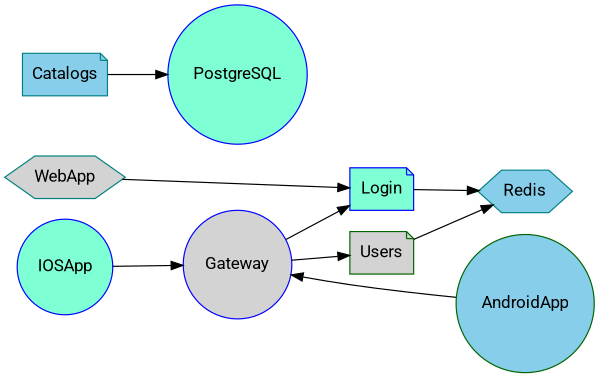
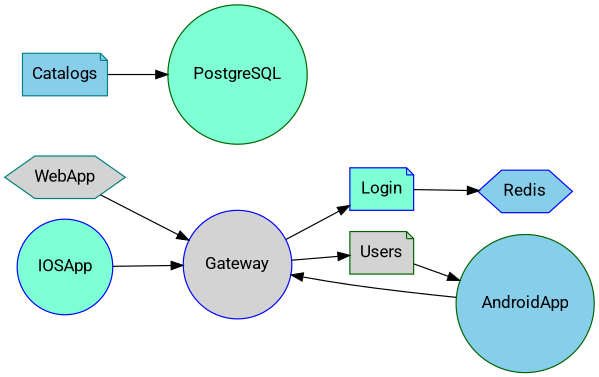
(238, 75) -> (238, 75)
(230, 183) -> (139, 215)
(525, 191) -> (525, 191)
(448, 224) -> (431, 270)
